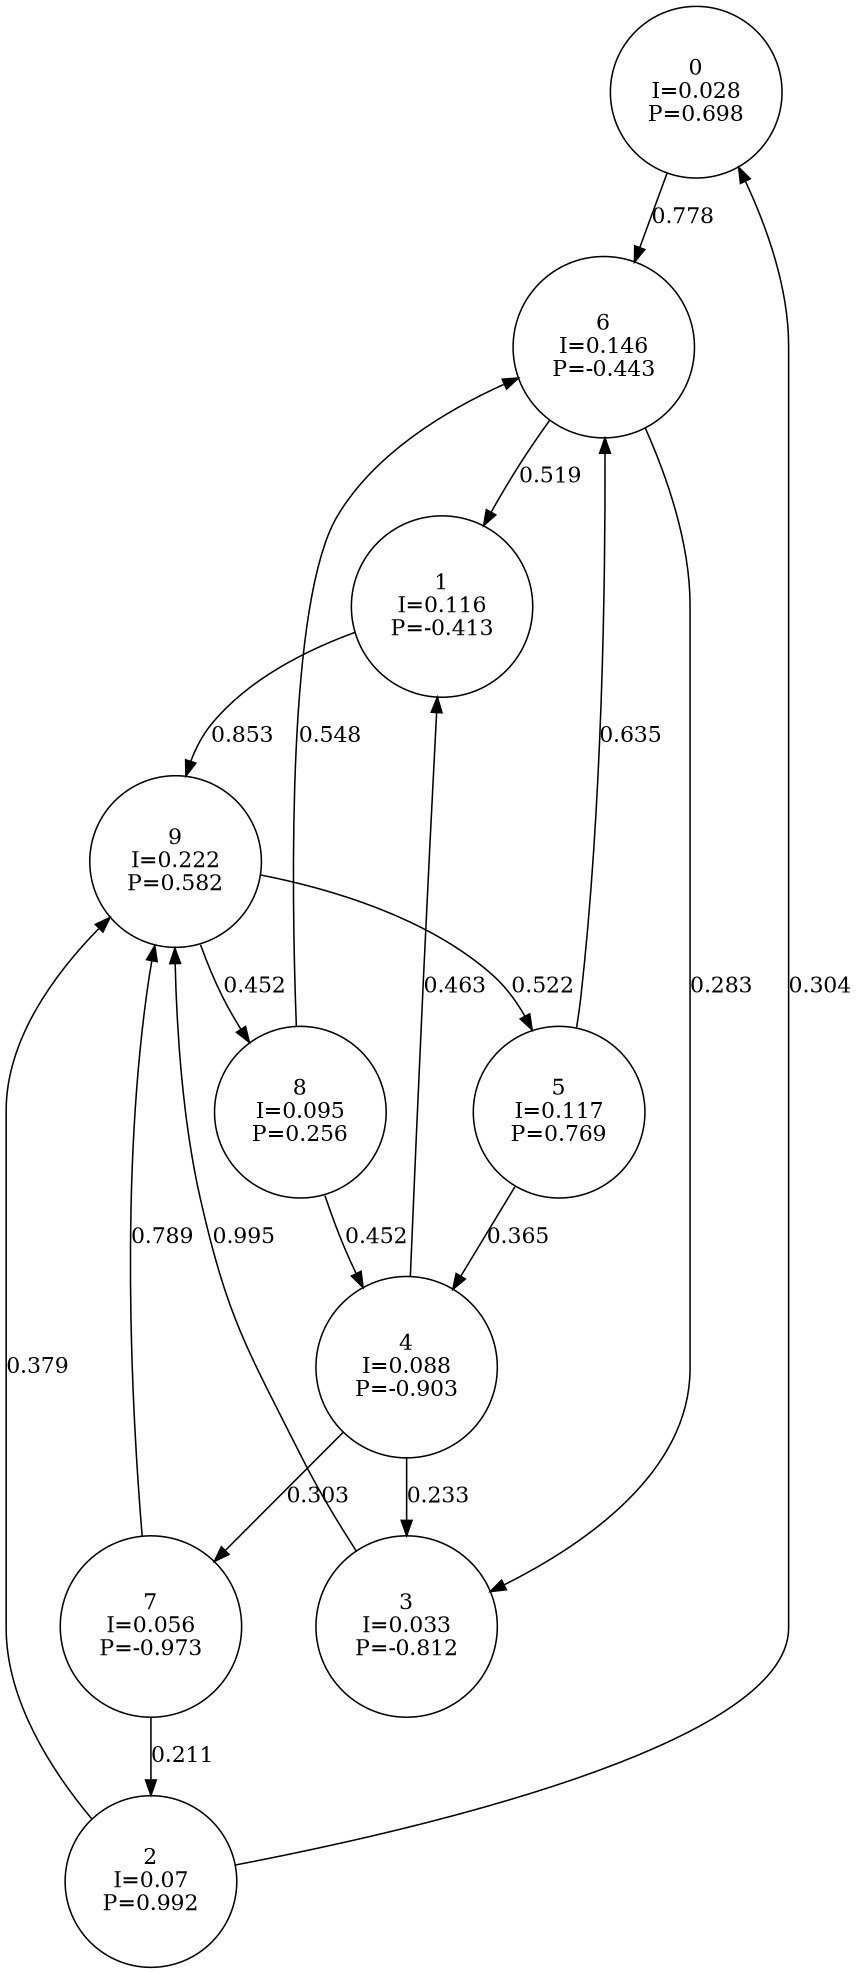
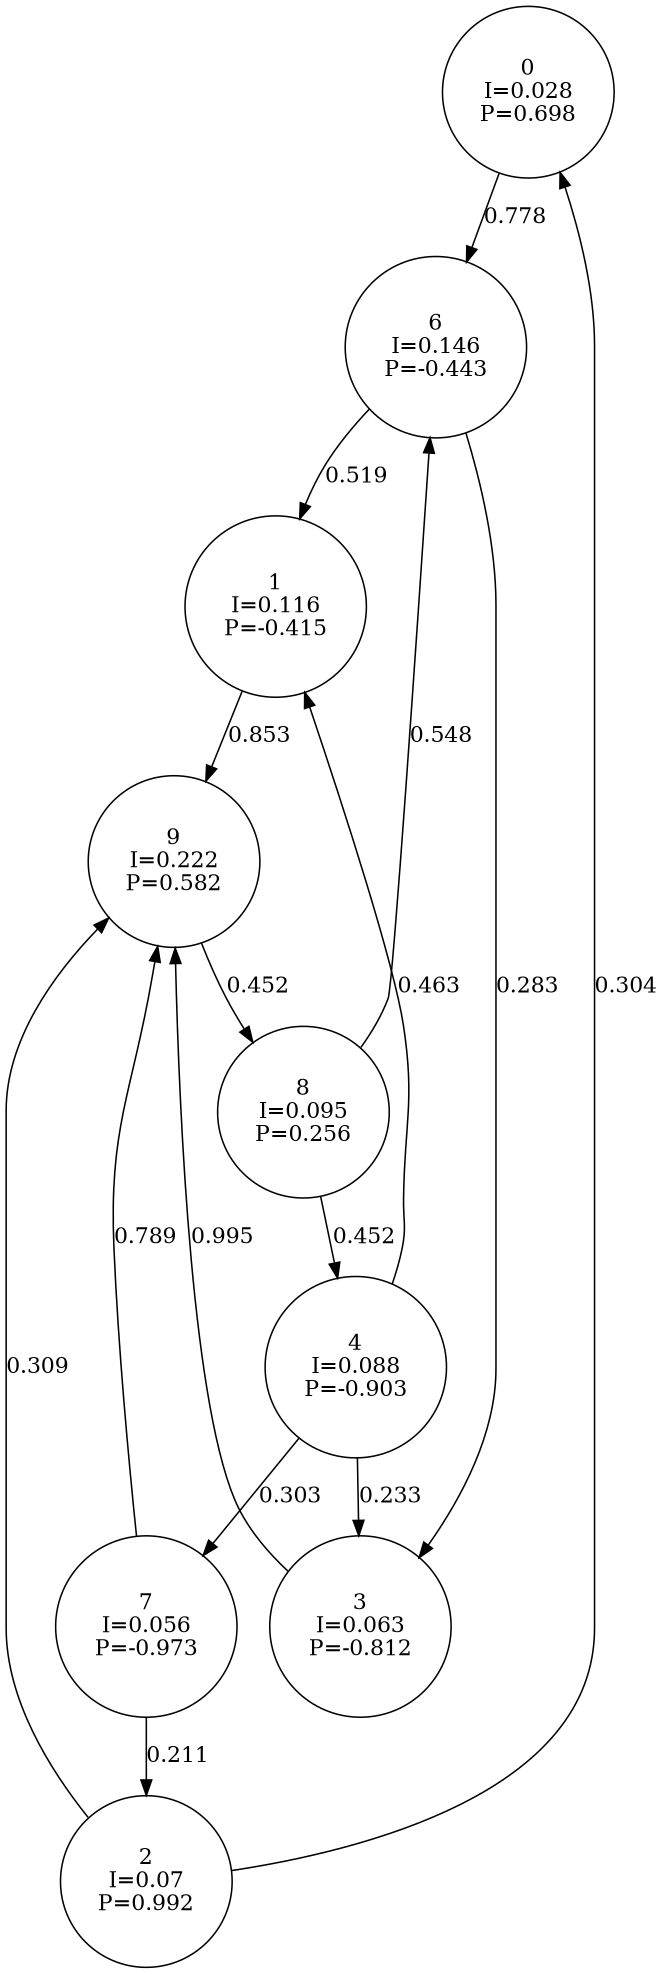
(442, 607) -> (276, 607)
(559, 1112) -> none
(38, 1367) -> (38, 1367)
(407, 1627) -> (360, 1627)
